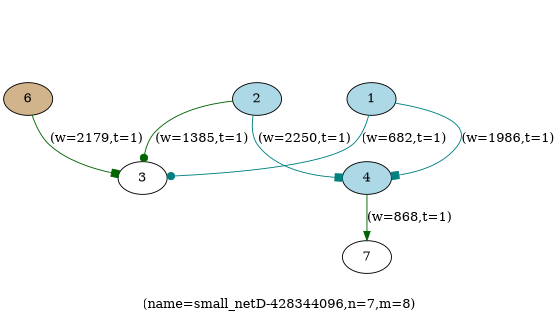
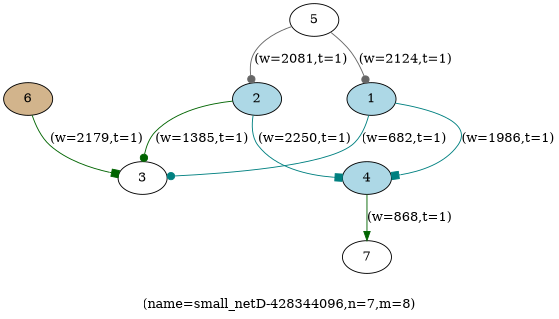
none -> (314, 20)
